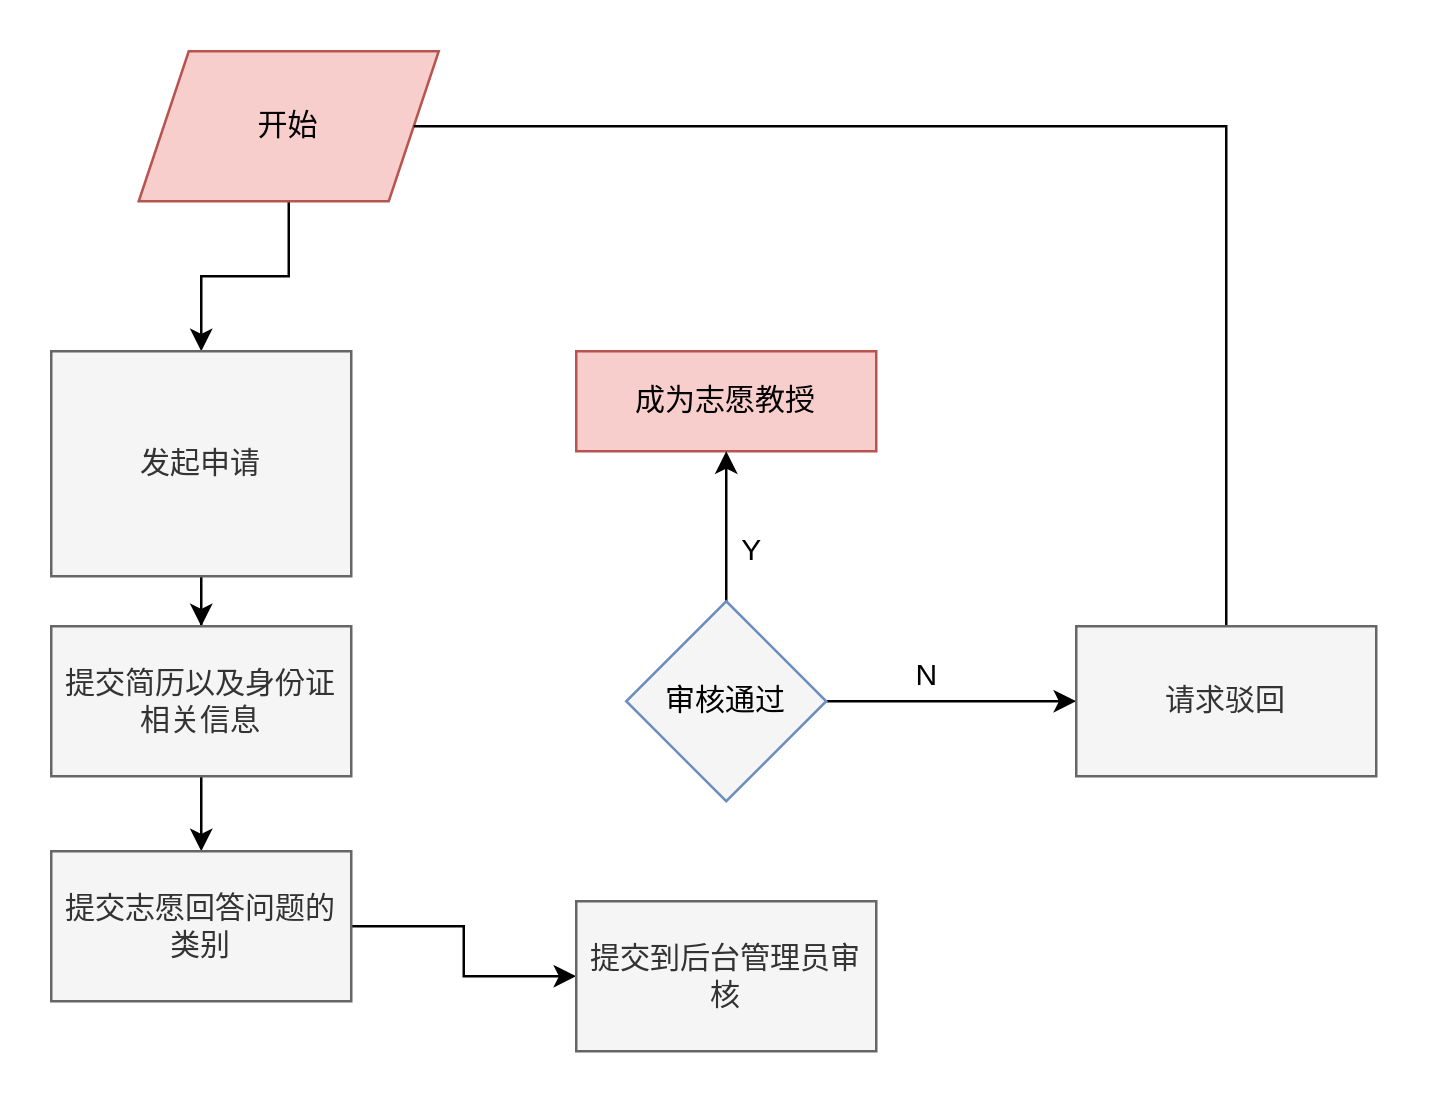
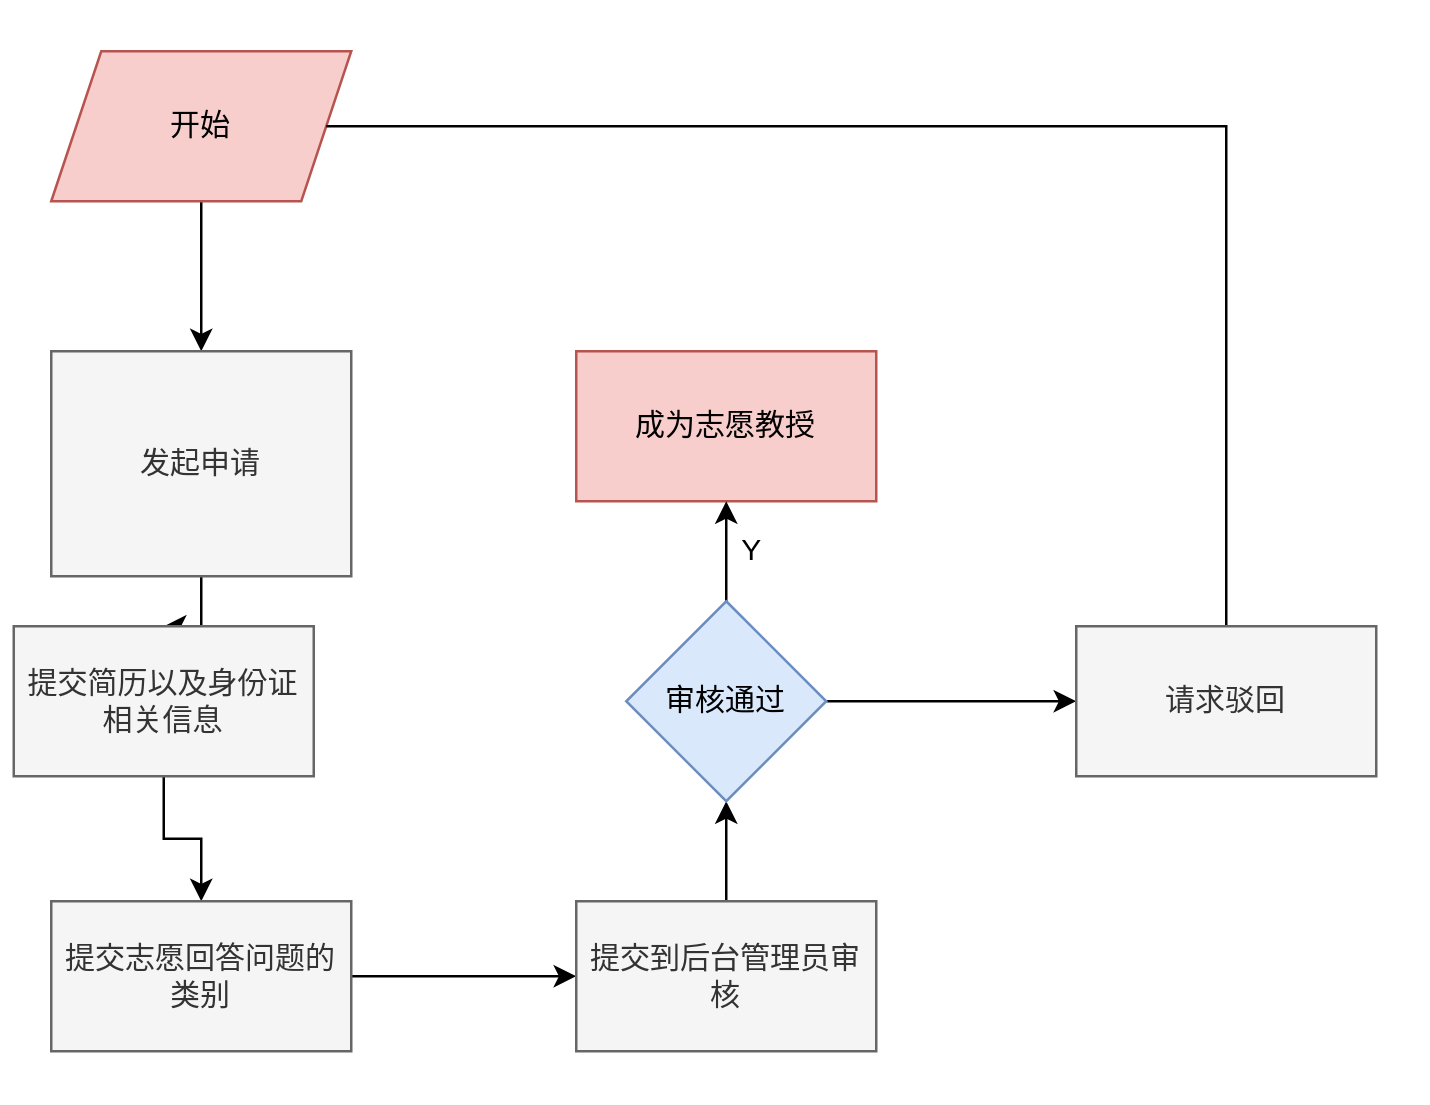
(289, 126) -> (201, 126)
(726, 401) -> (726, 426)
(926, 676) -> none
(201, 701) -> (164, 701)
(726, 701) -> (726, 701)
none -> (726, 859)
(201, 926) -> (201, 976)
